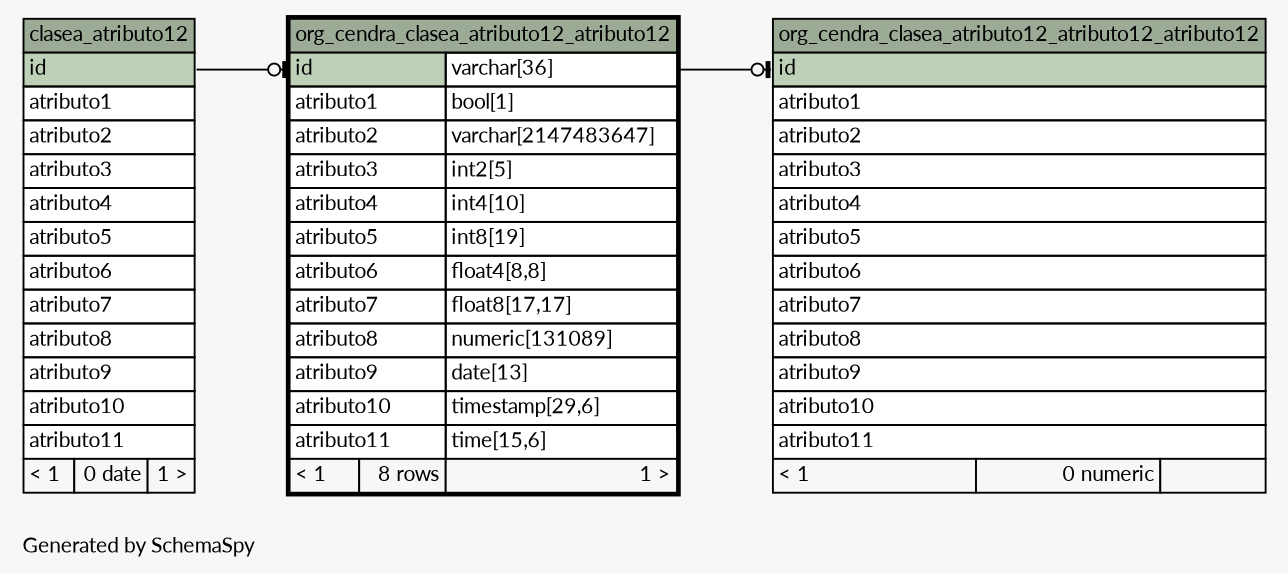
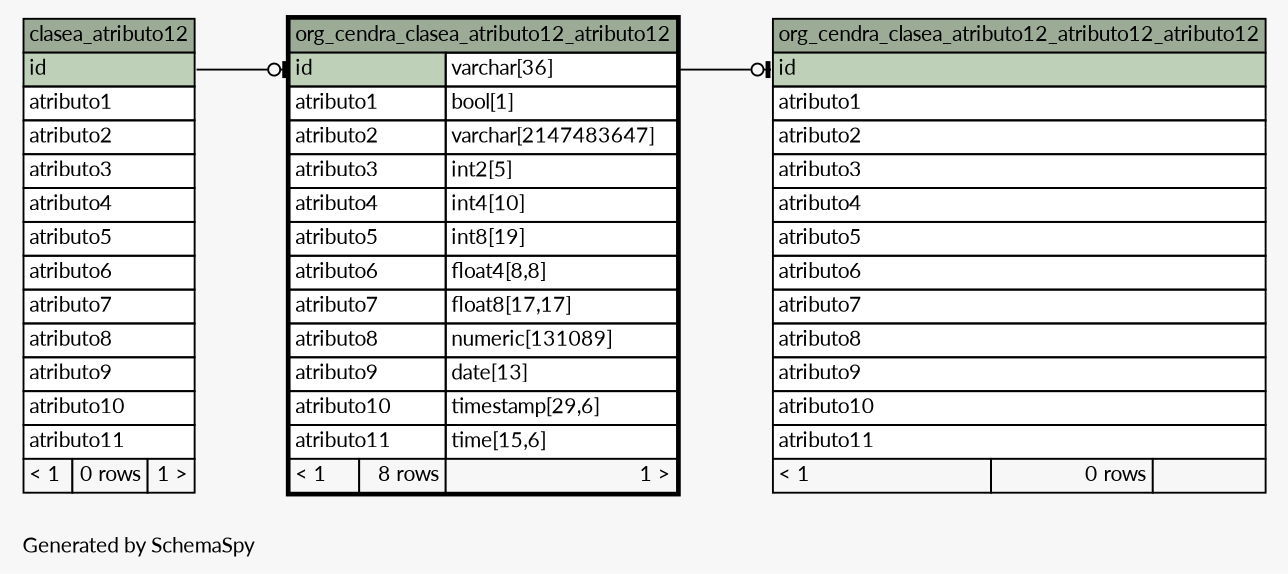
(113, 475) -> (111, 475)
(1109, 475) -> (1116, 475)
